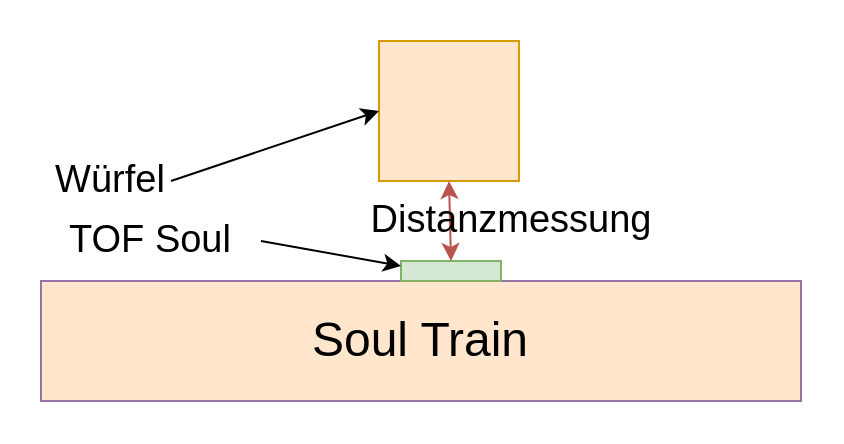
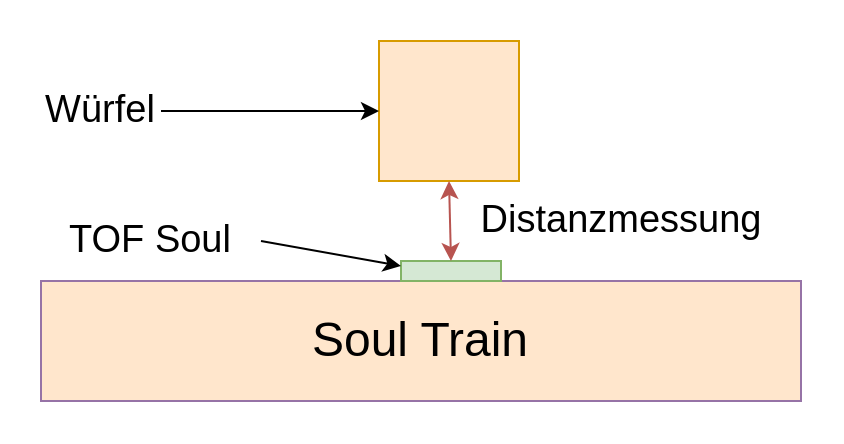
(111, 181) -> (101, 111)
(512, 221) -> (622, 221)
